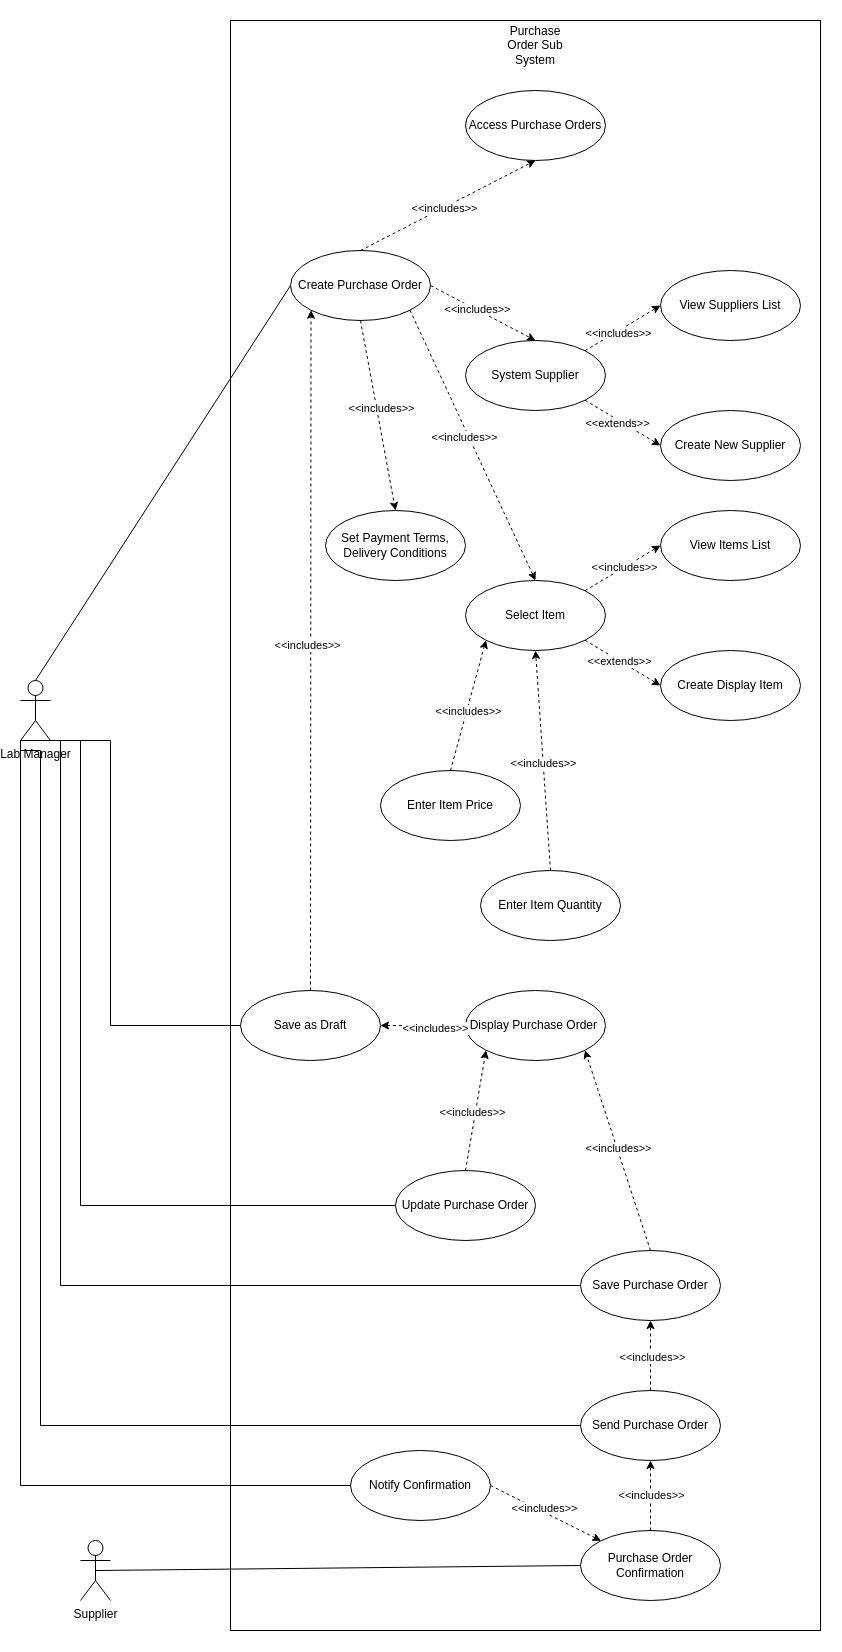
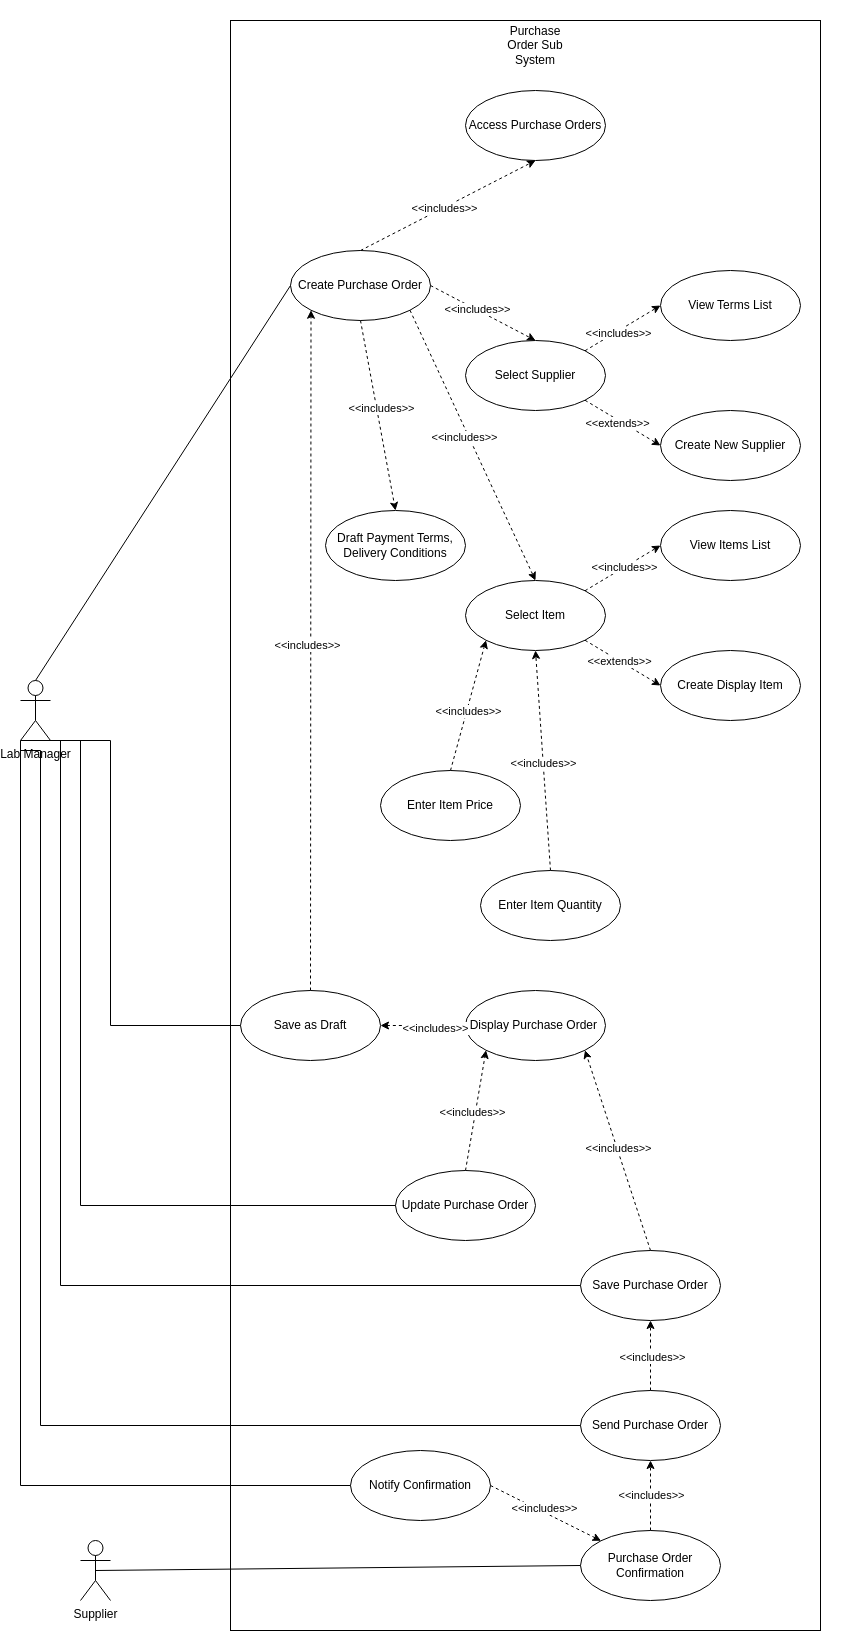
(731, 306) -> (731, 306)
(536, 376) -> (536, 376)
(396, 546) -> (396, 546)
